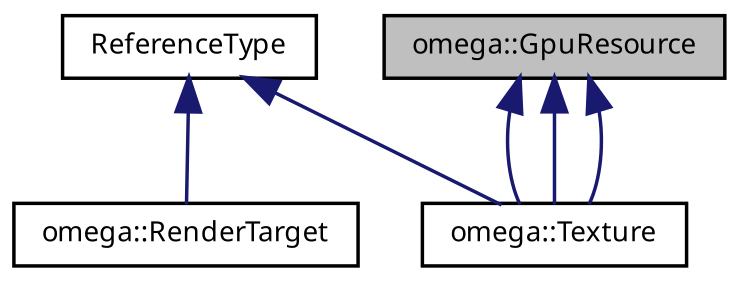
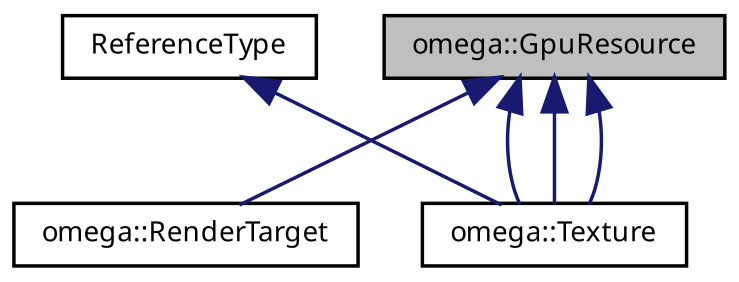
(187, 159) -> (343, 154)
